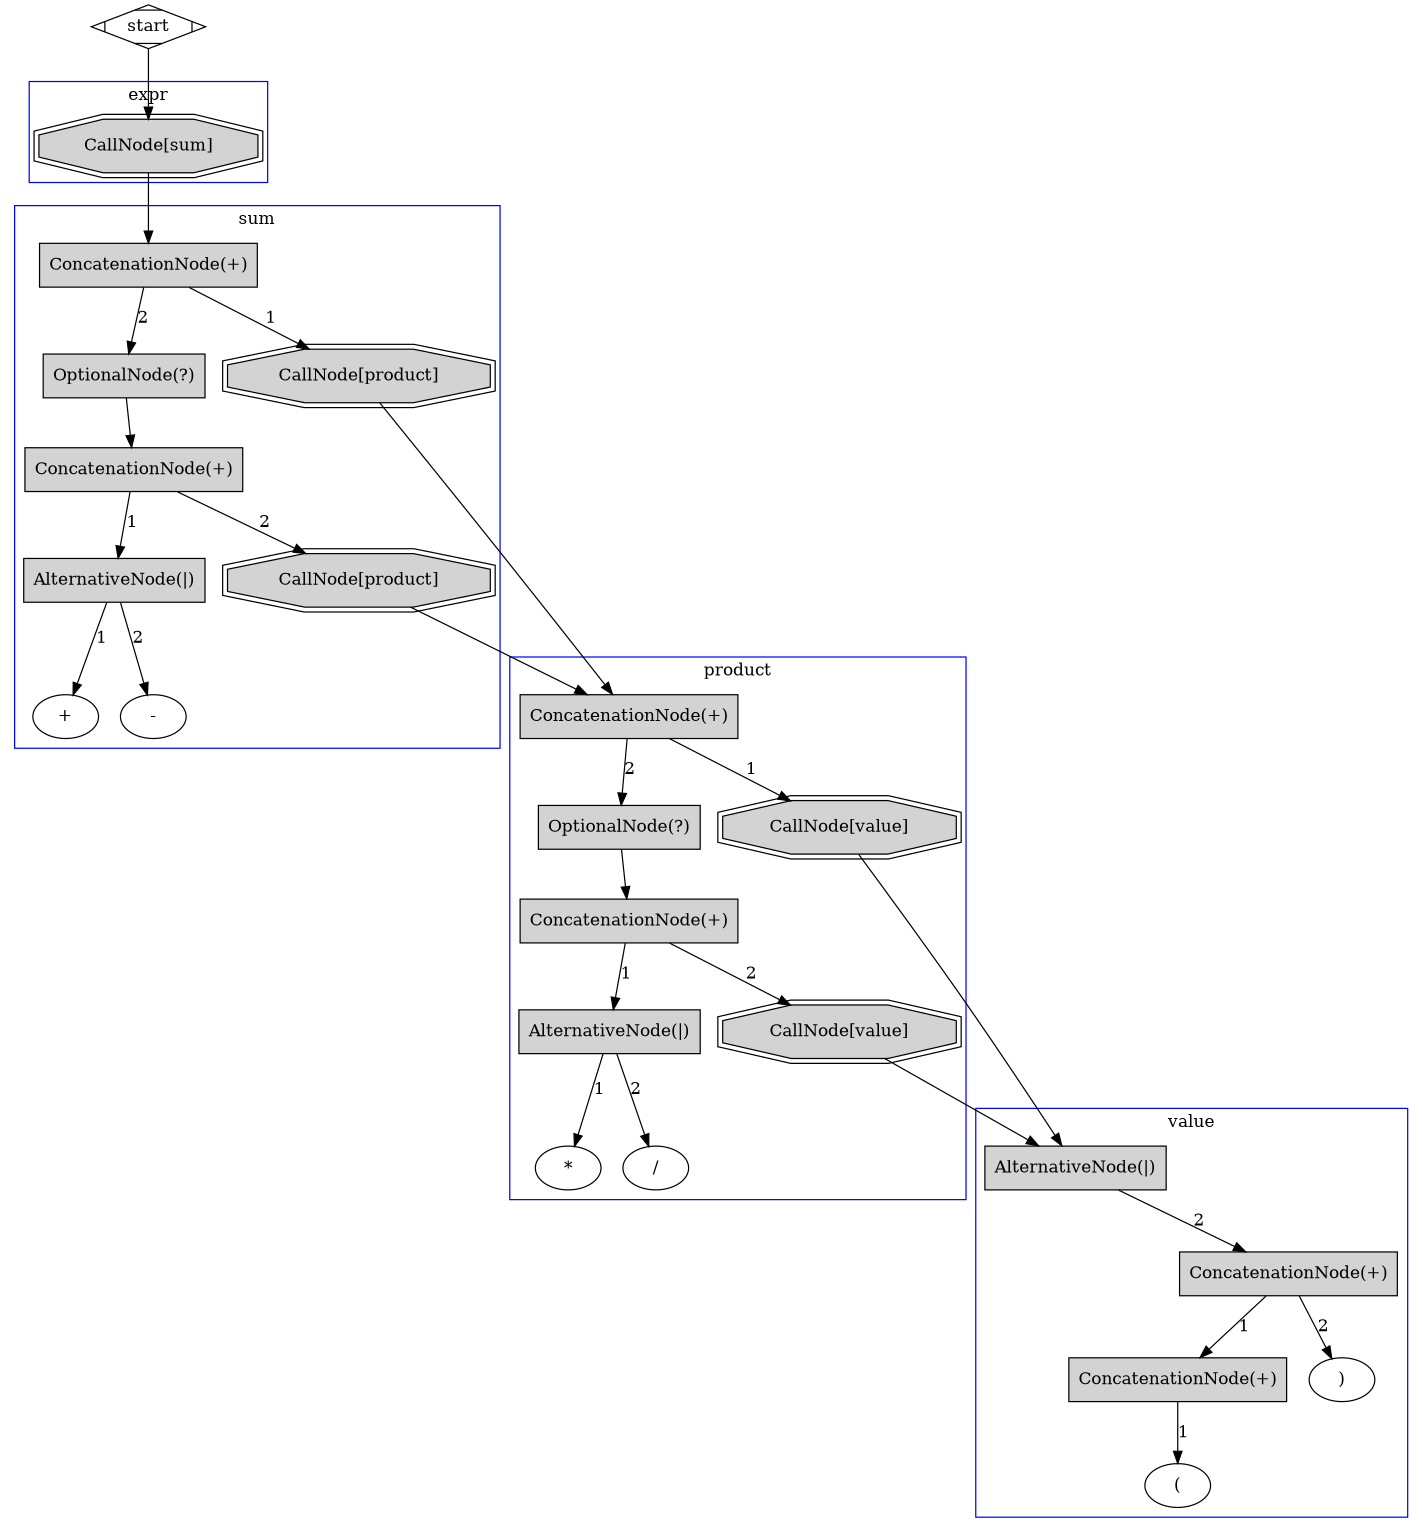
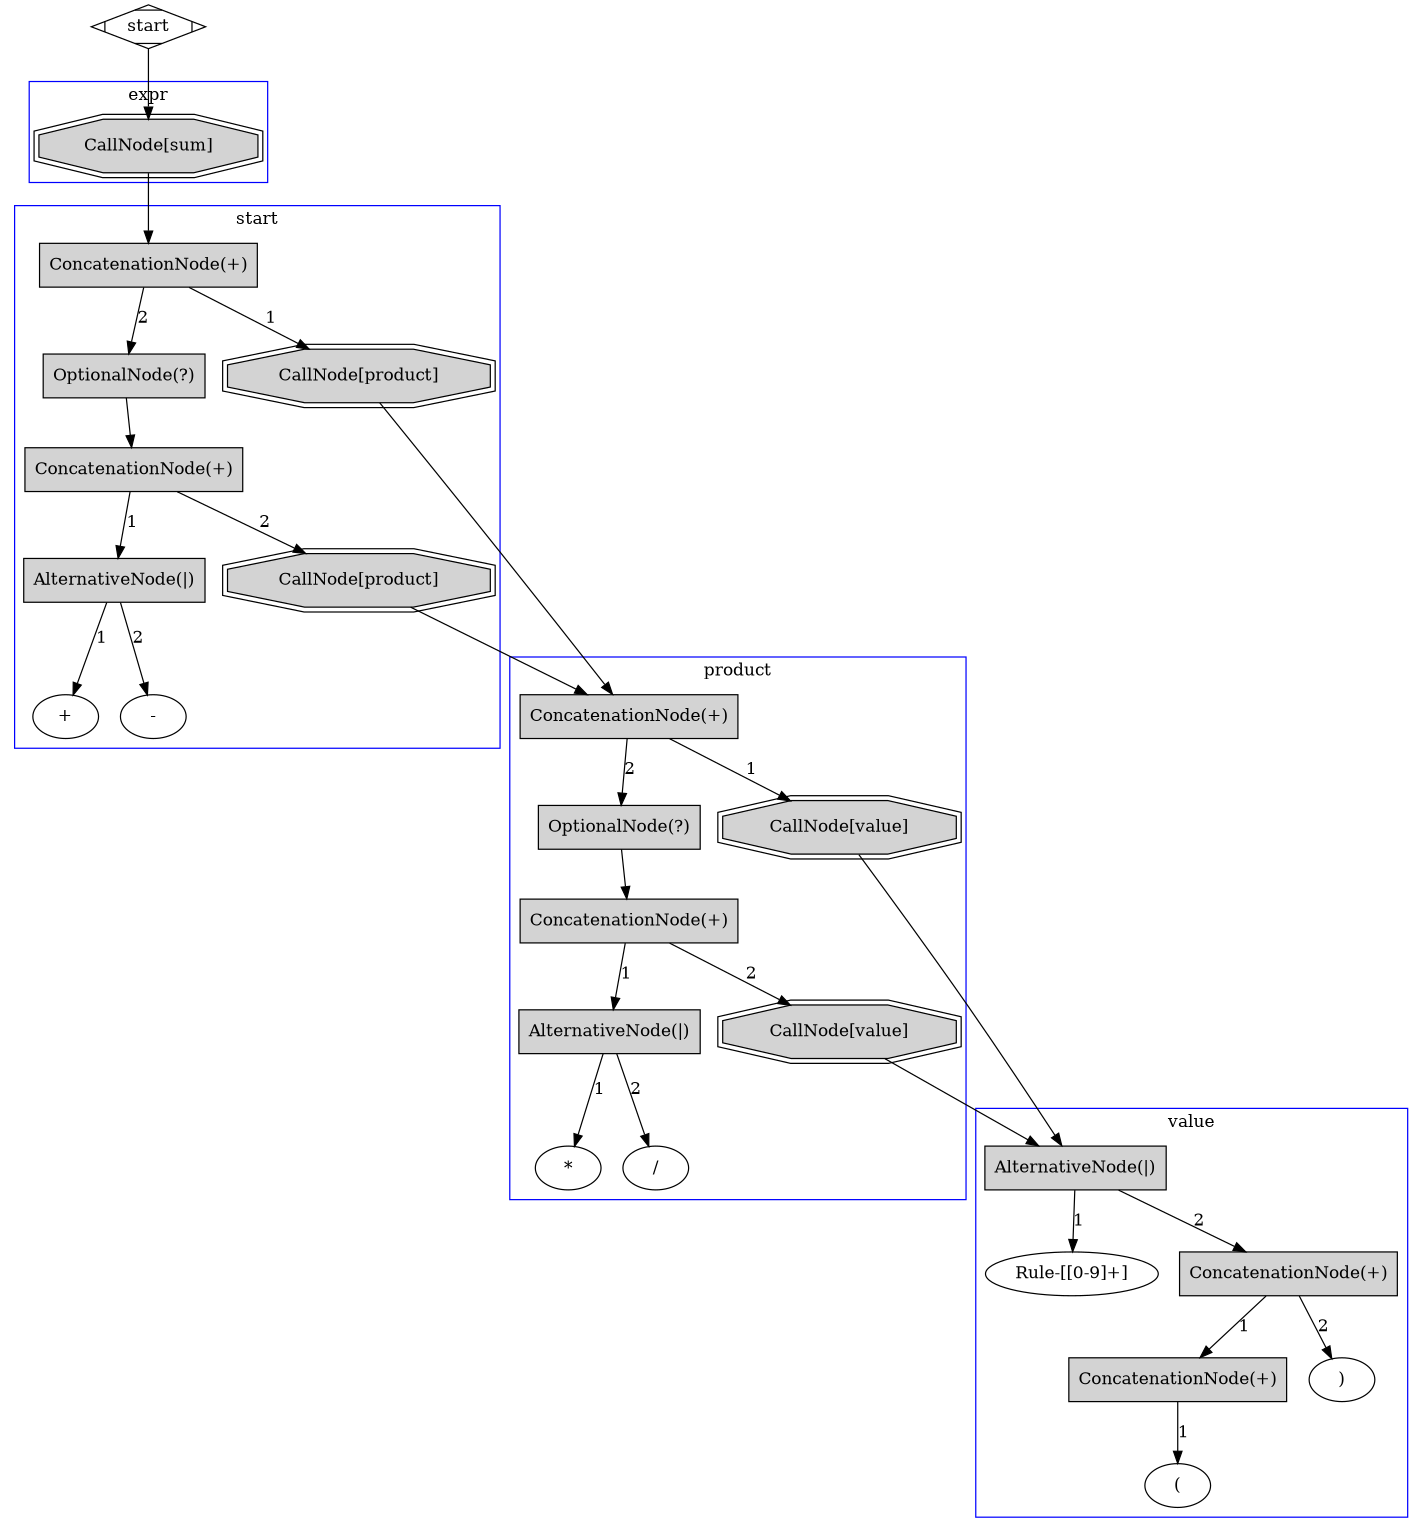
(257, 220) -> (257, 220)
none -> (1072, 1274)
